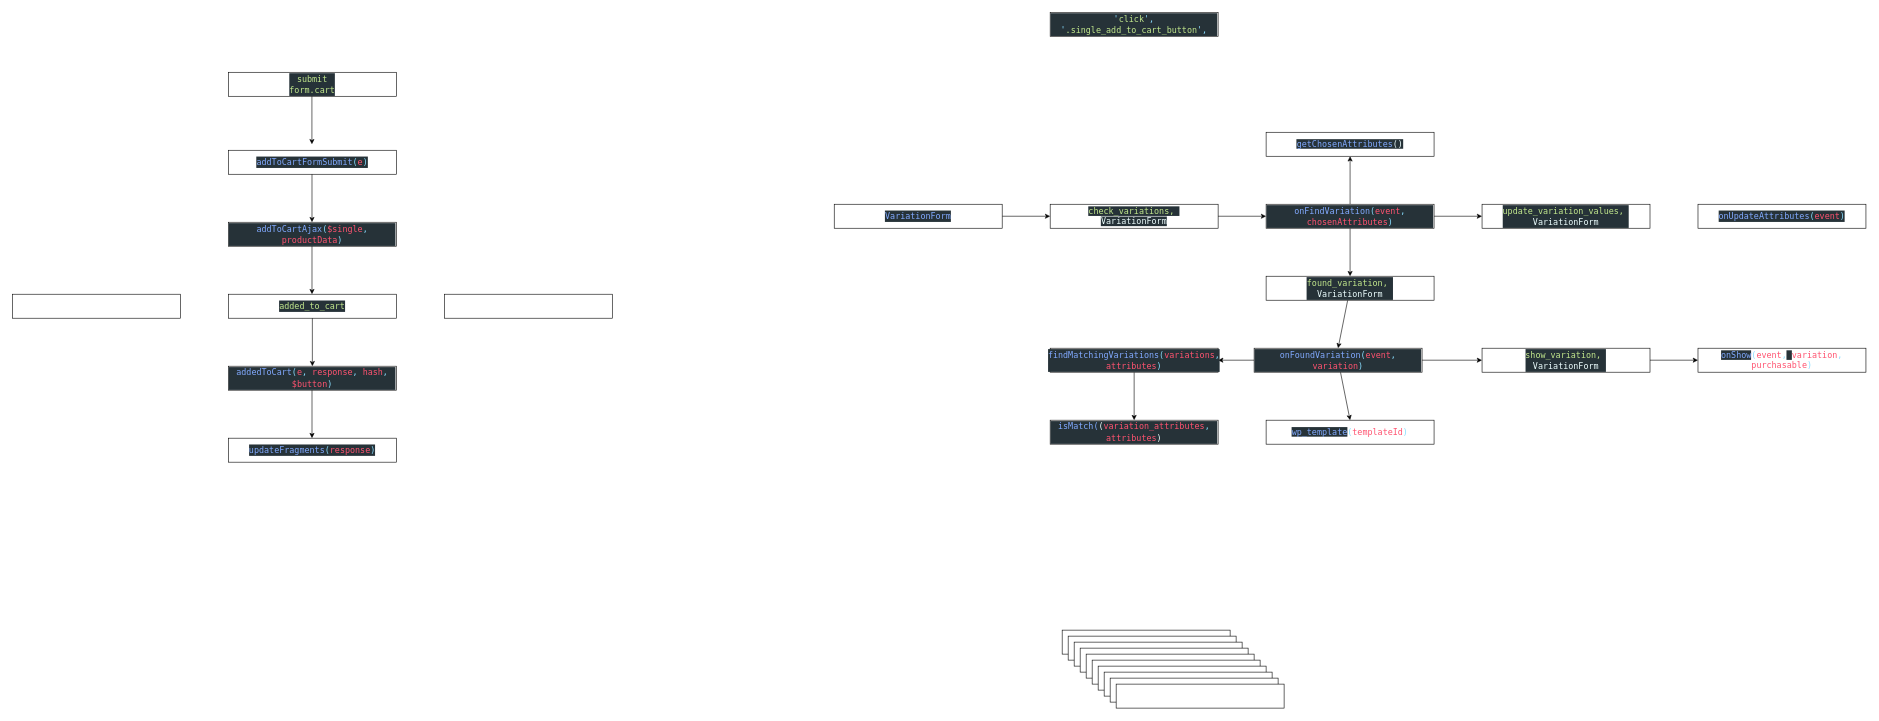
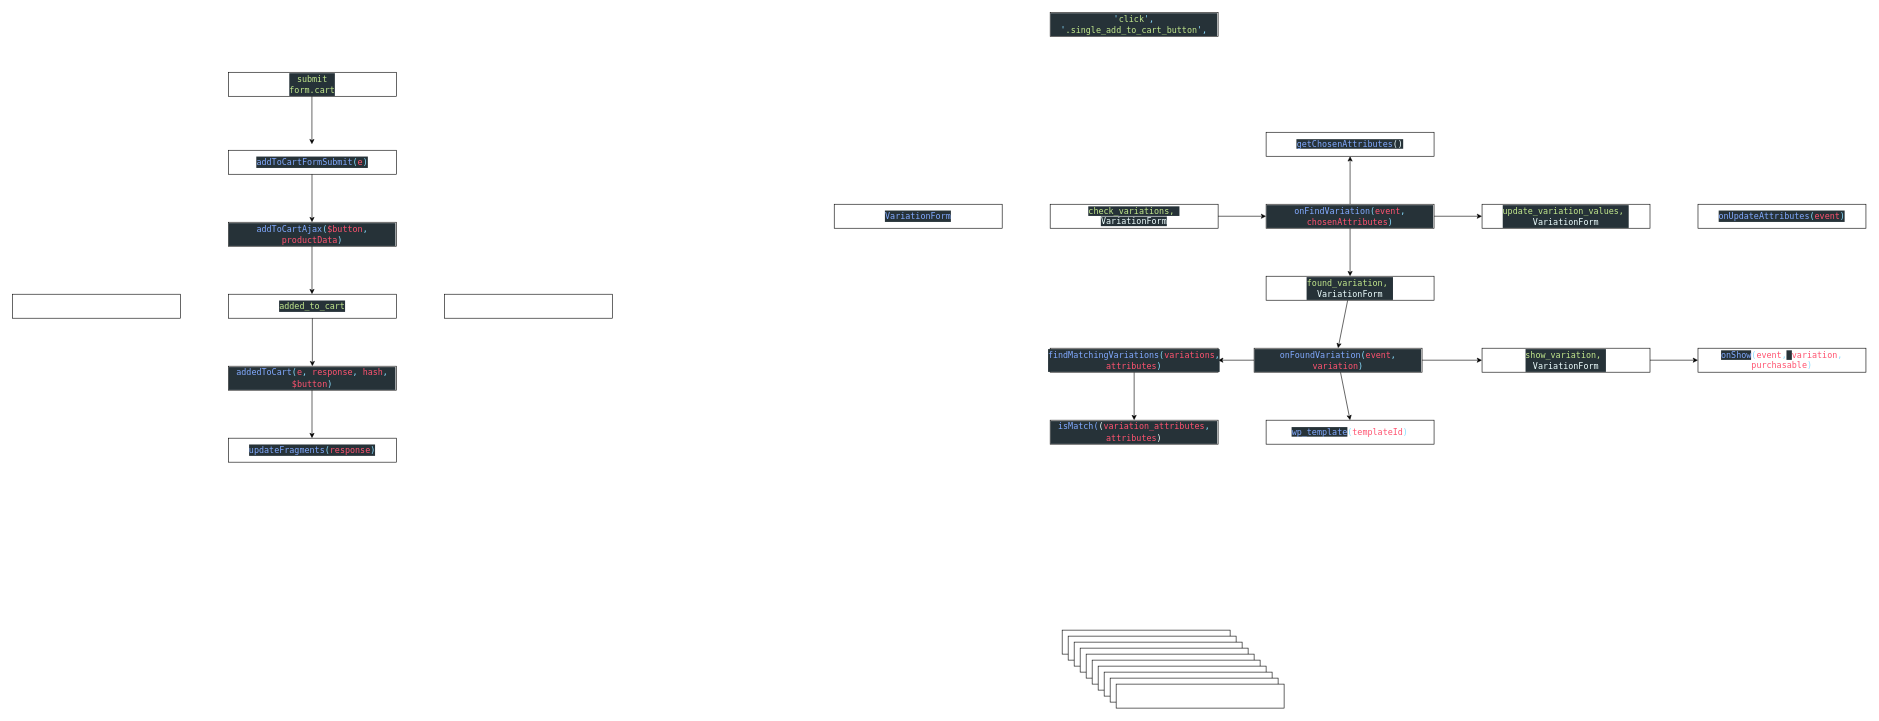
(1044, 216) -> none
(312, 234) -> (312, 234)
